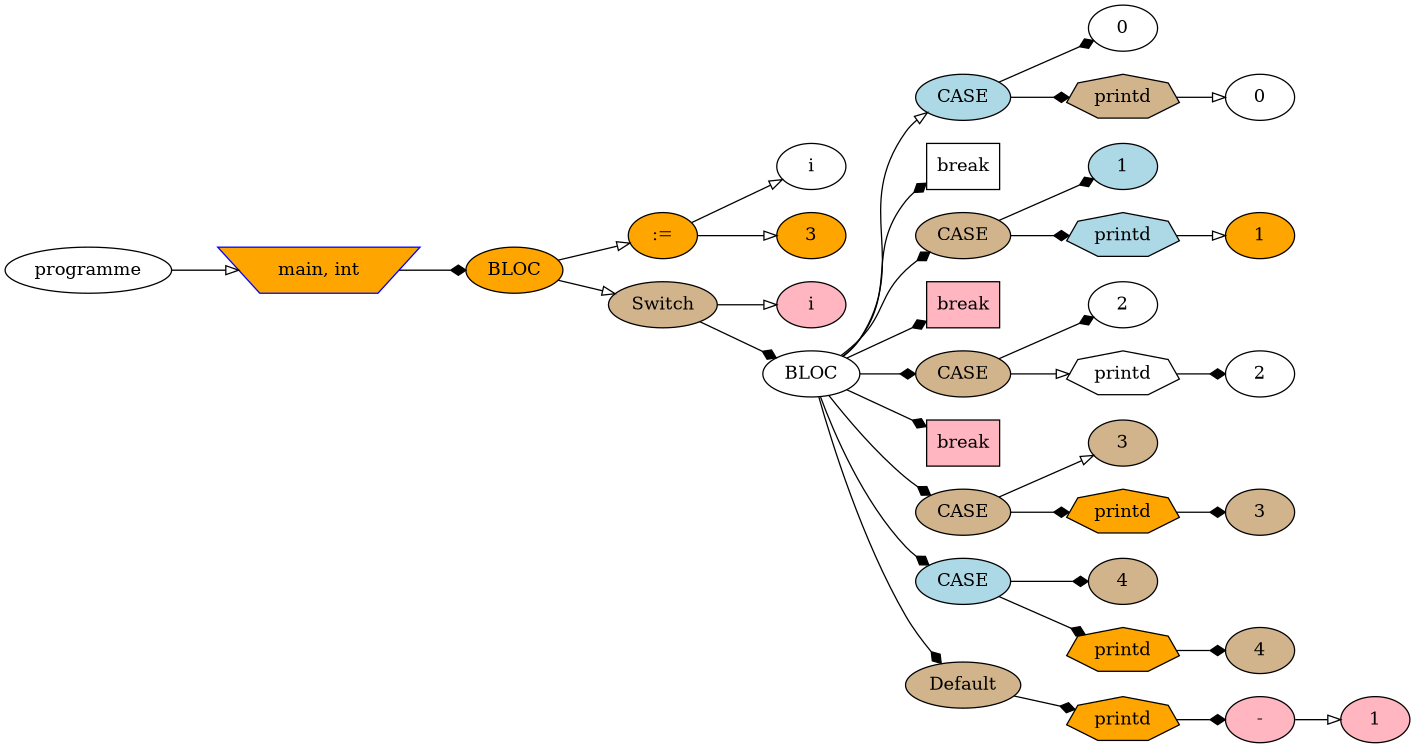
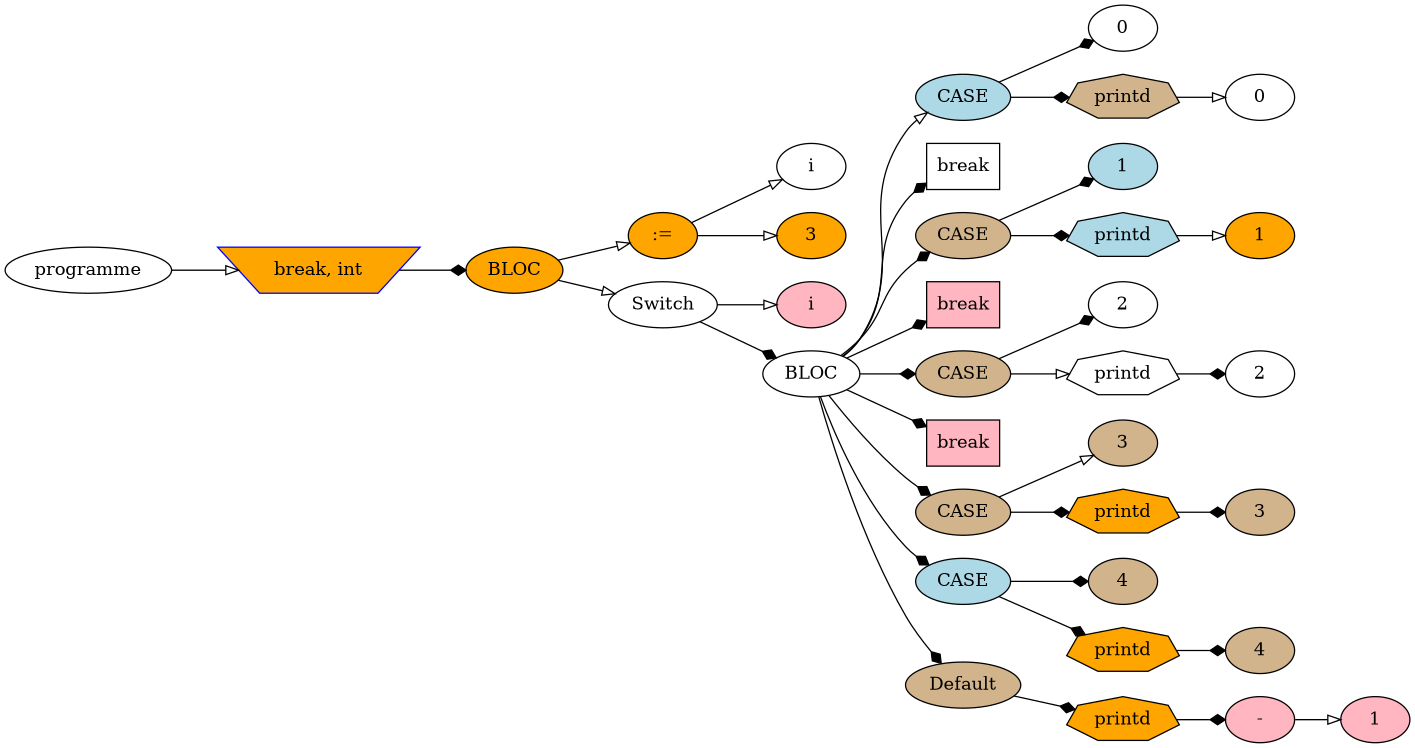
(319, 270) -> (319, 270)
(663, 305) -> (663, 305)
